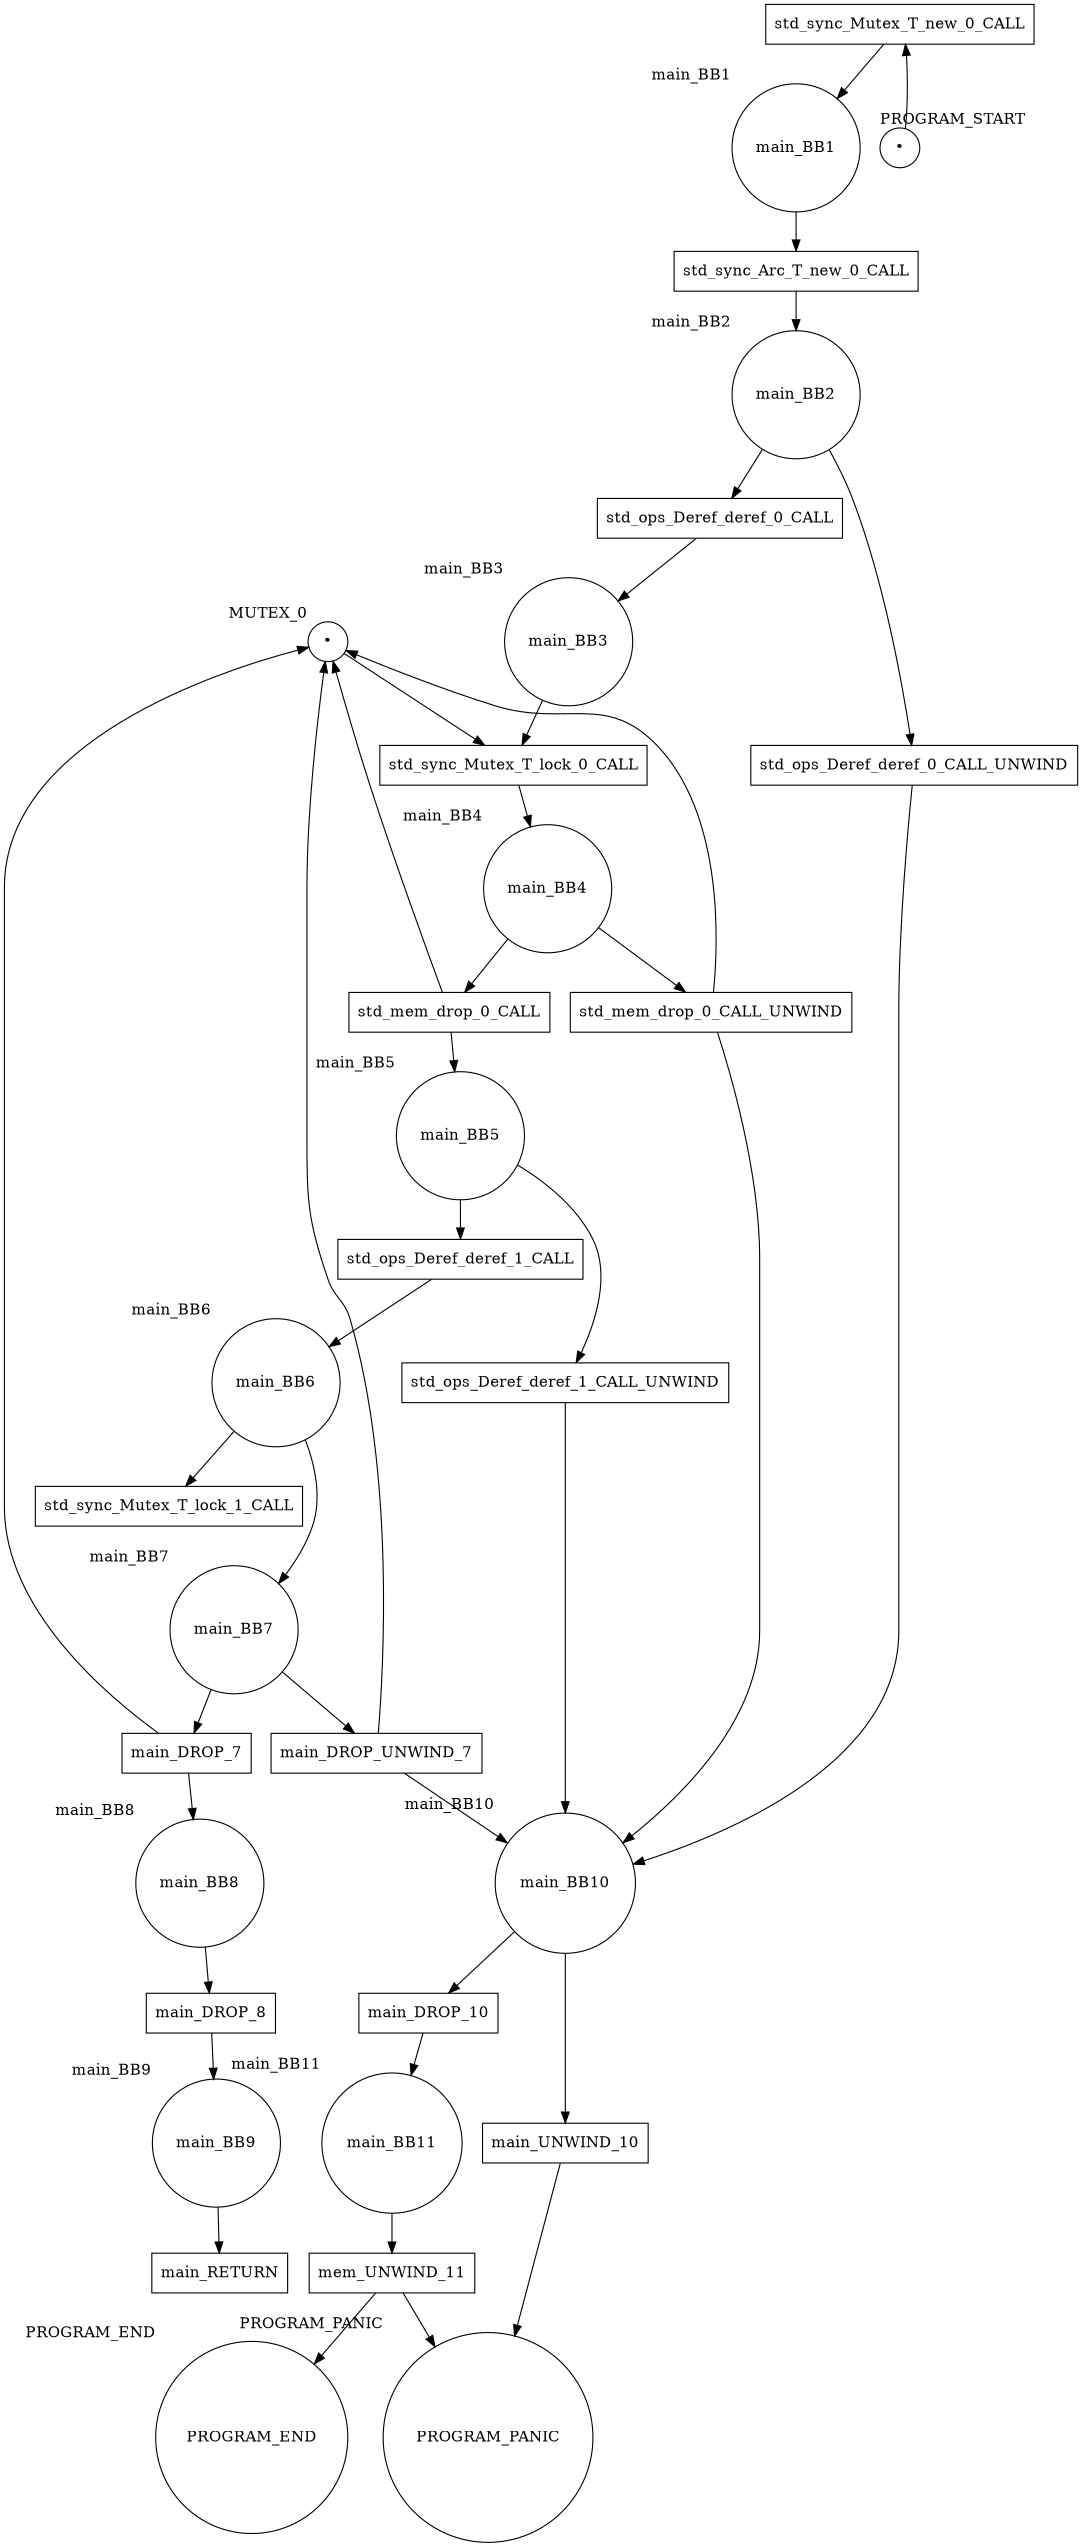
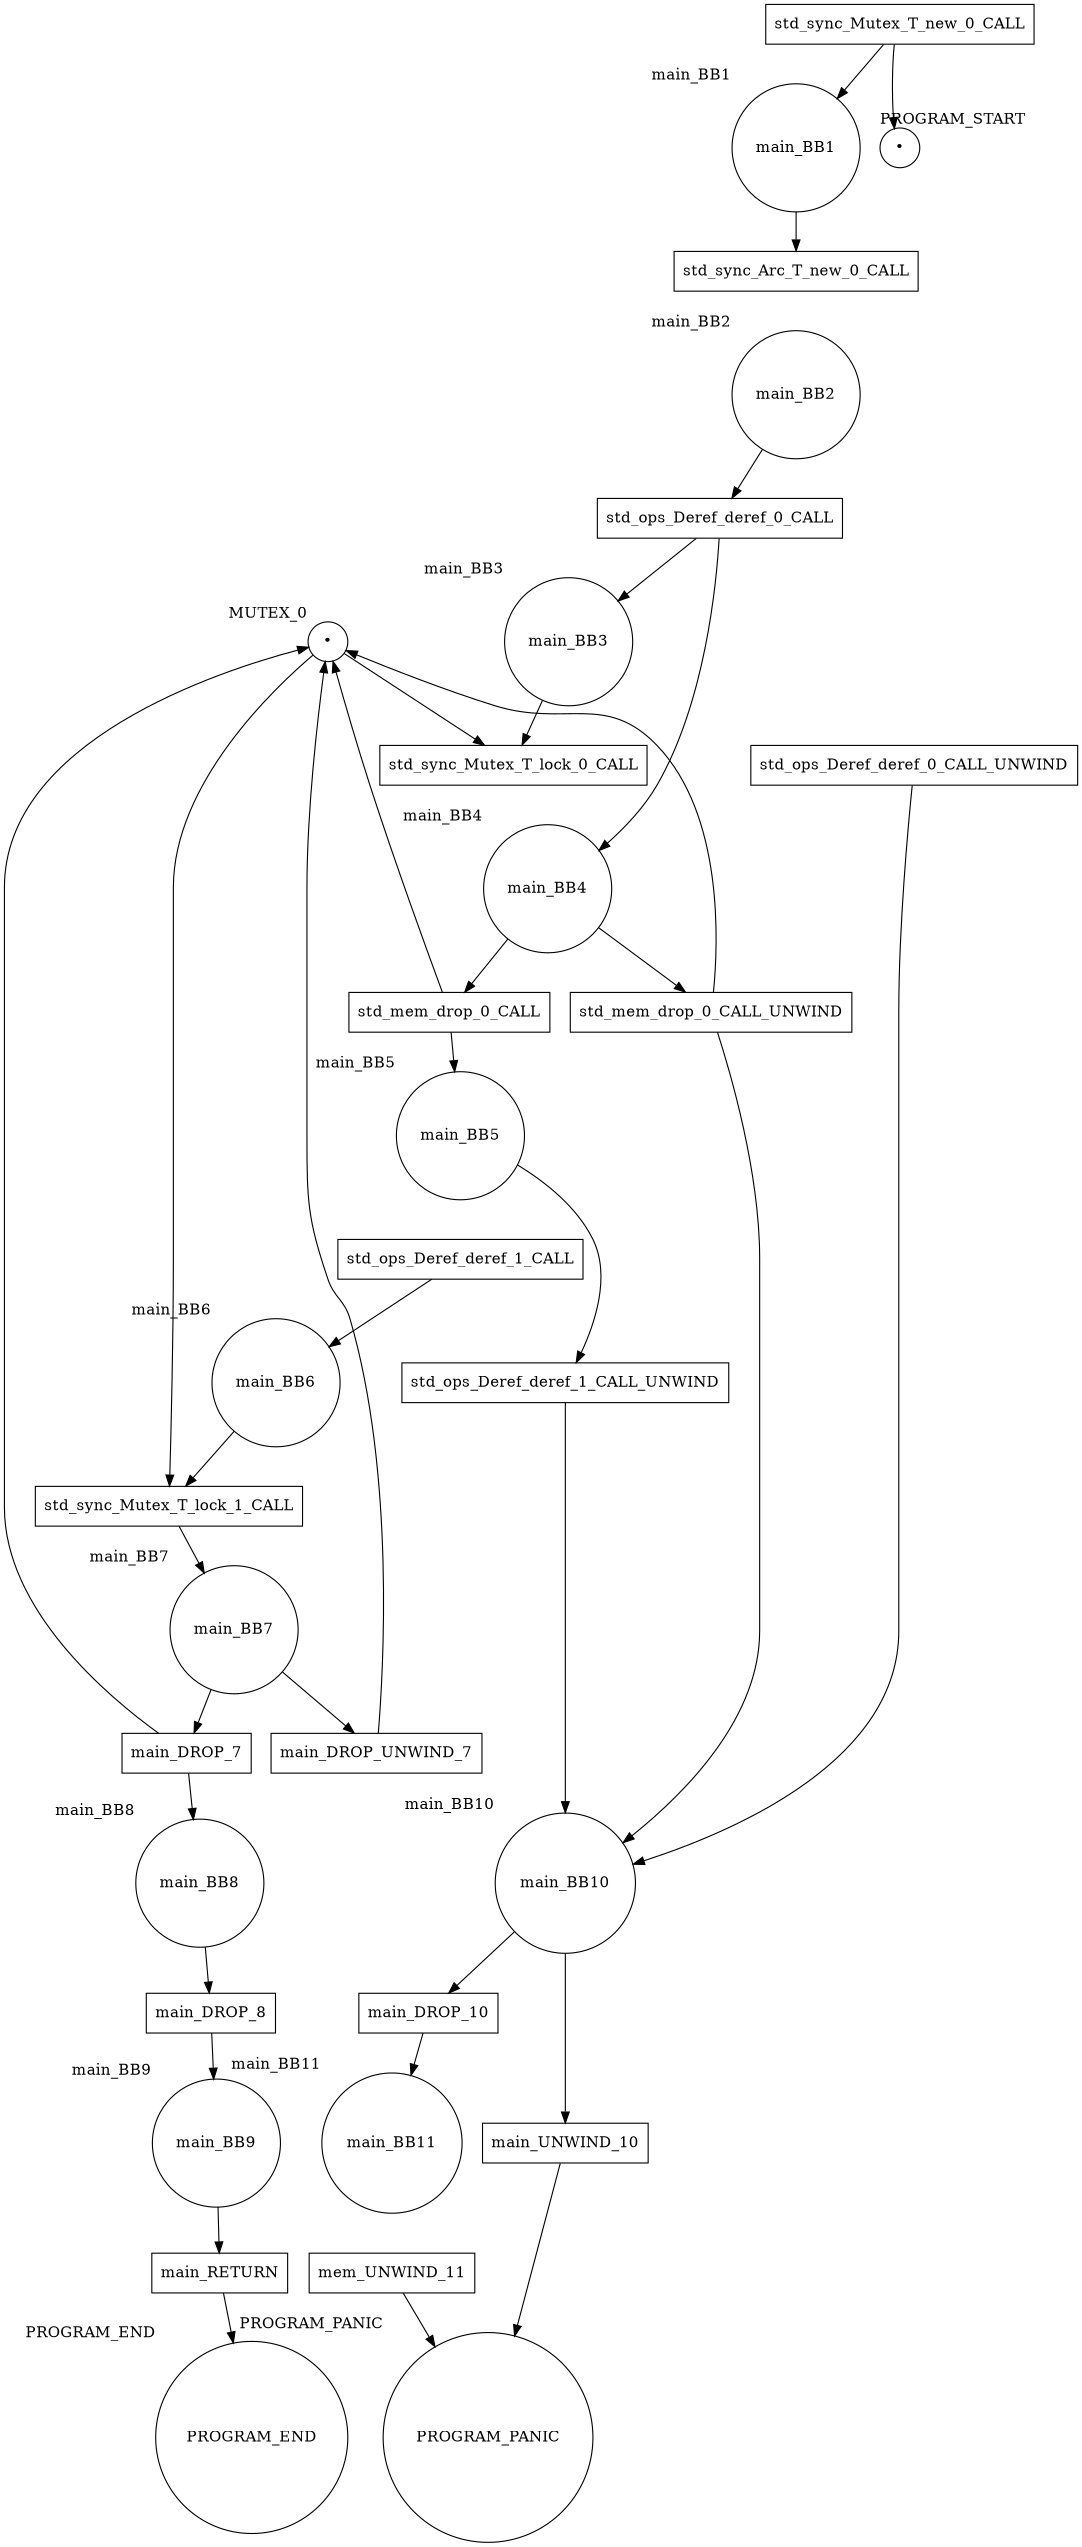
(907, 92) -> (892, 81)
(796, 305) -> none
(881, 589) -> none
(523, 801) -> (691, 702)
none -> (173, 1042)
(460, 1214) -> none
(316, 1510) -> (189, 1545)
(451, 1805) -> none
(392, 2228) -> none
(349, 2324) -> (227, 2313)
